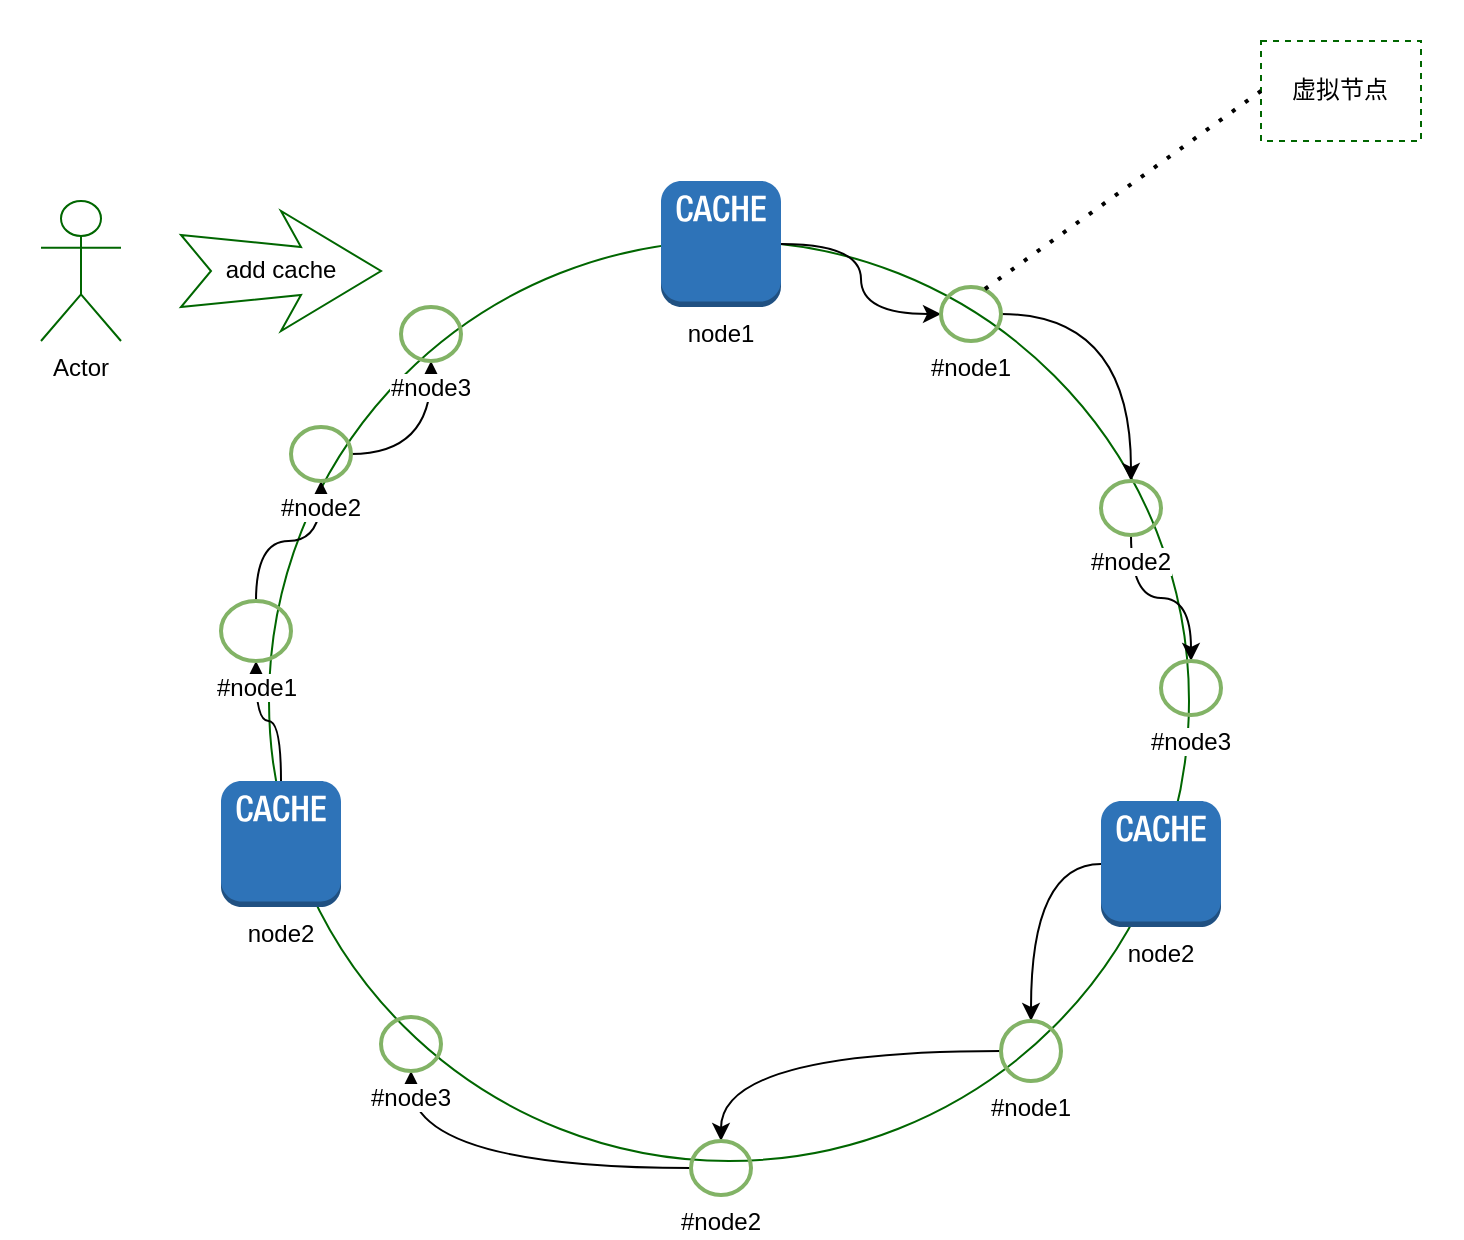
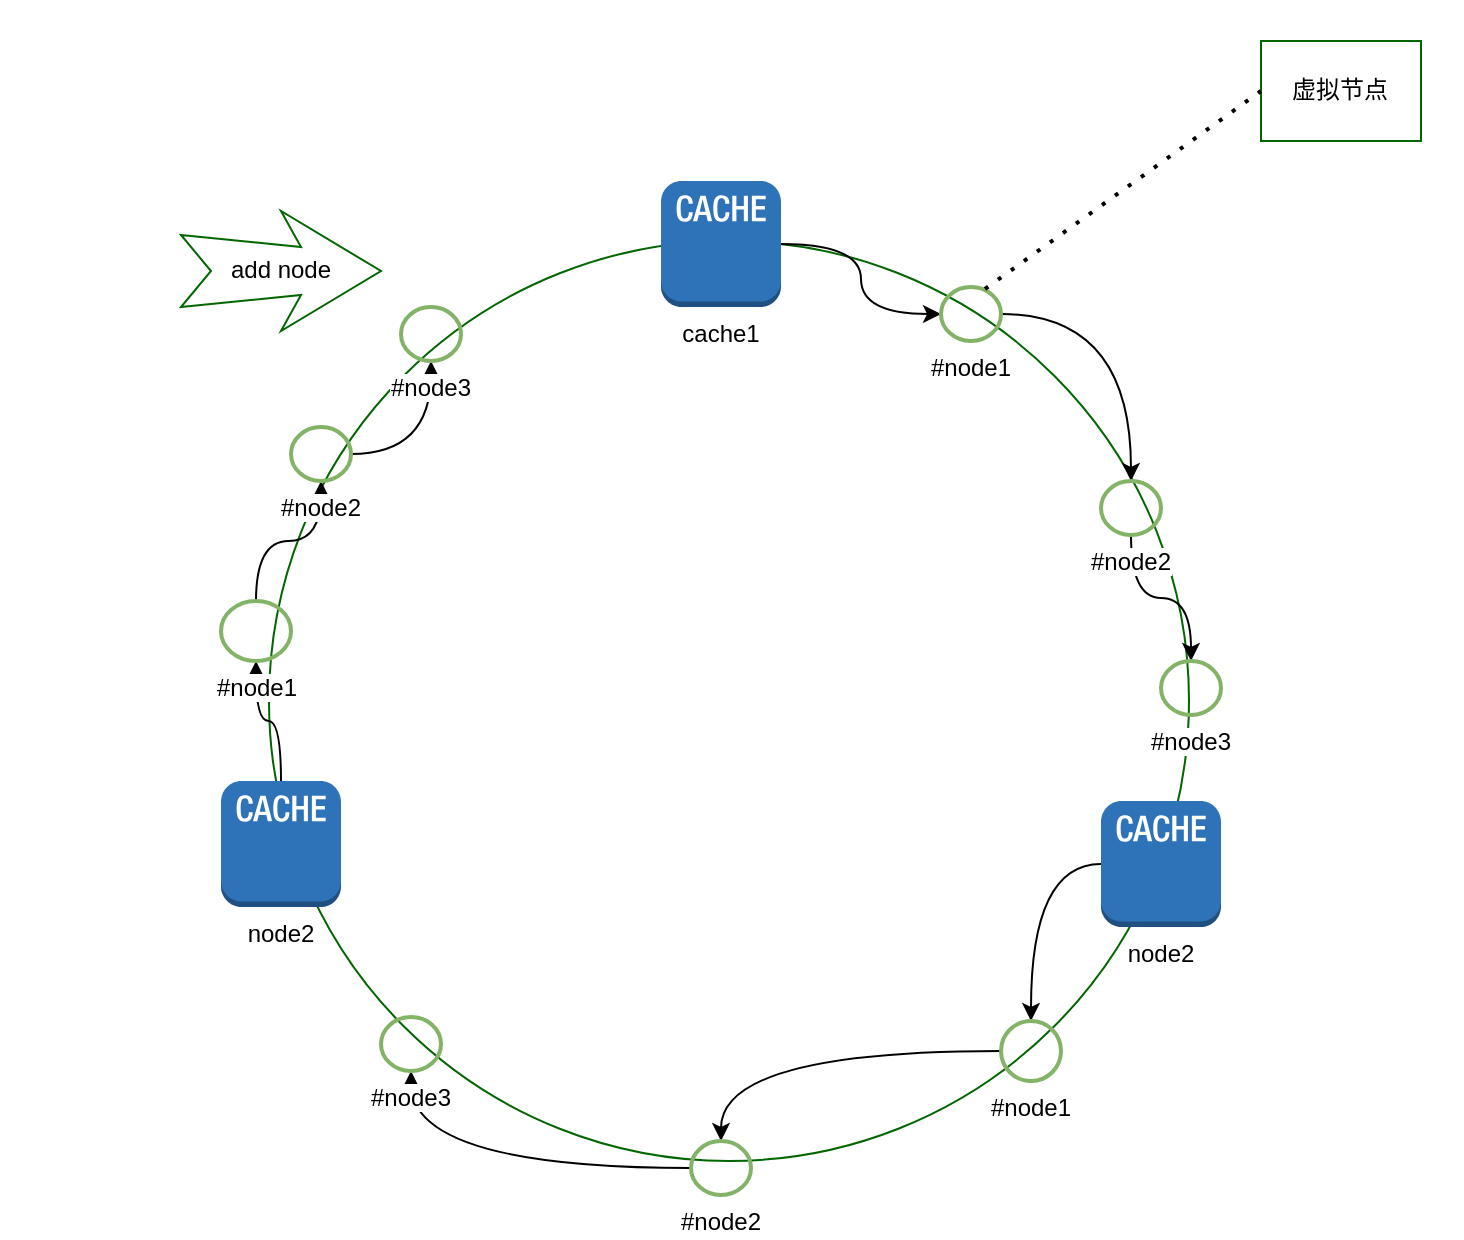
(1341, 91) -> (1341, 91)
(81, 271) -> none
(282, 271) -> (282, 271)
(722, 335) -> (722, 335)
